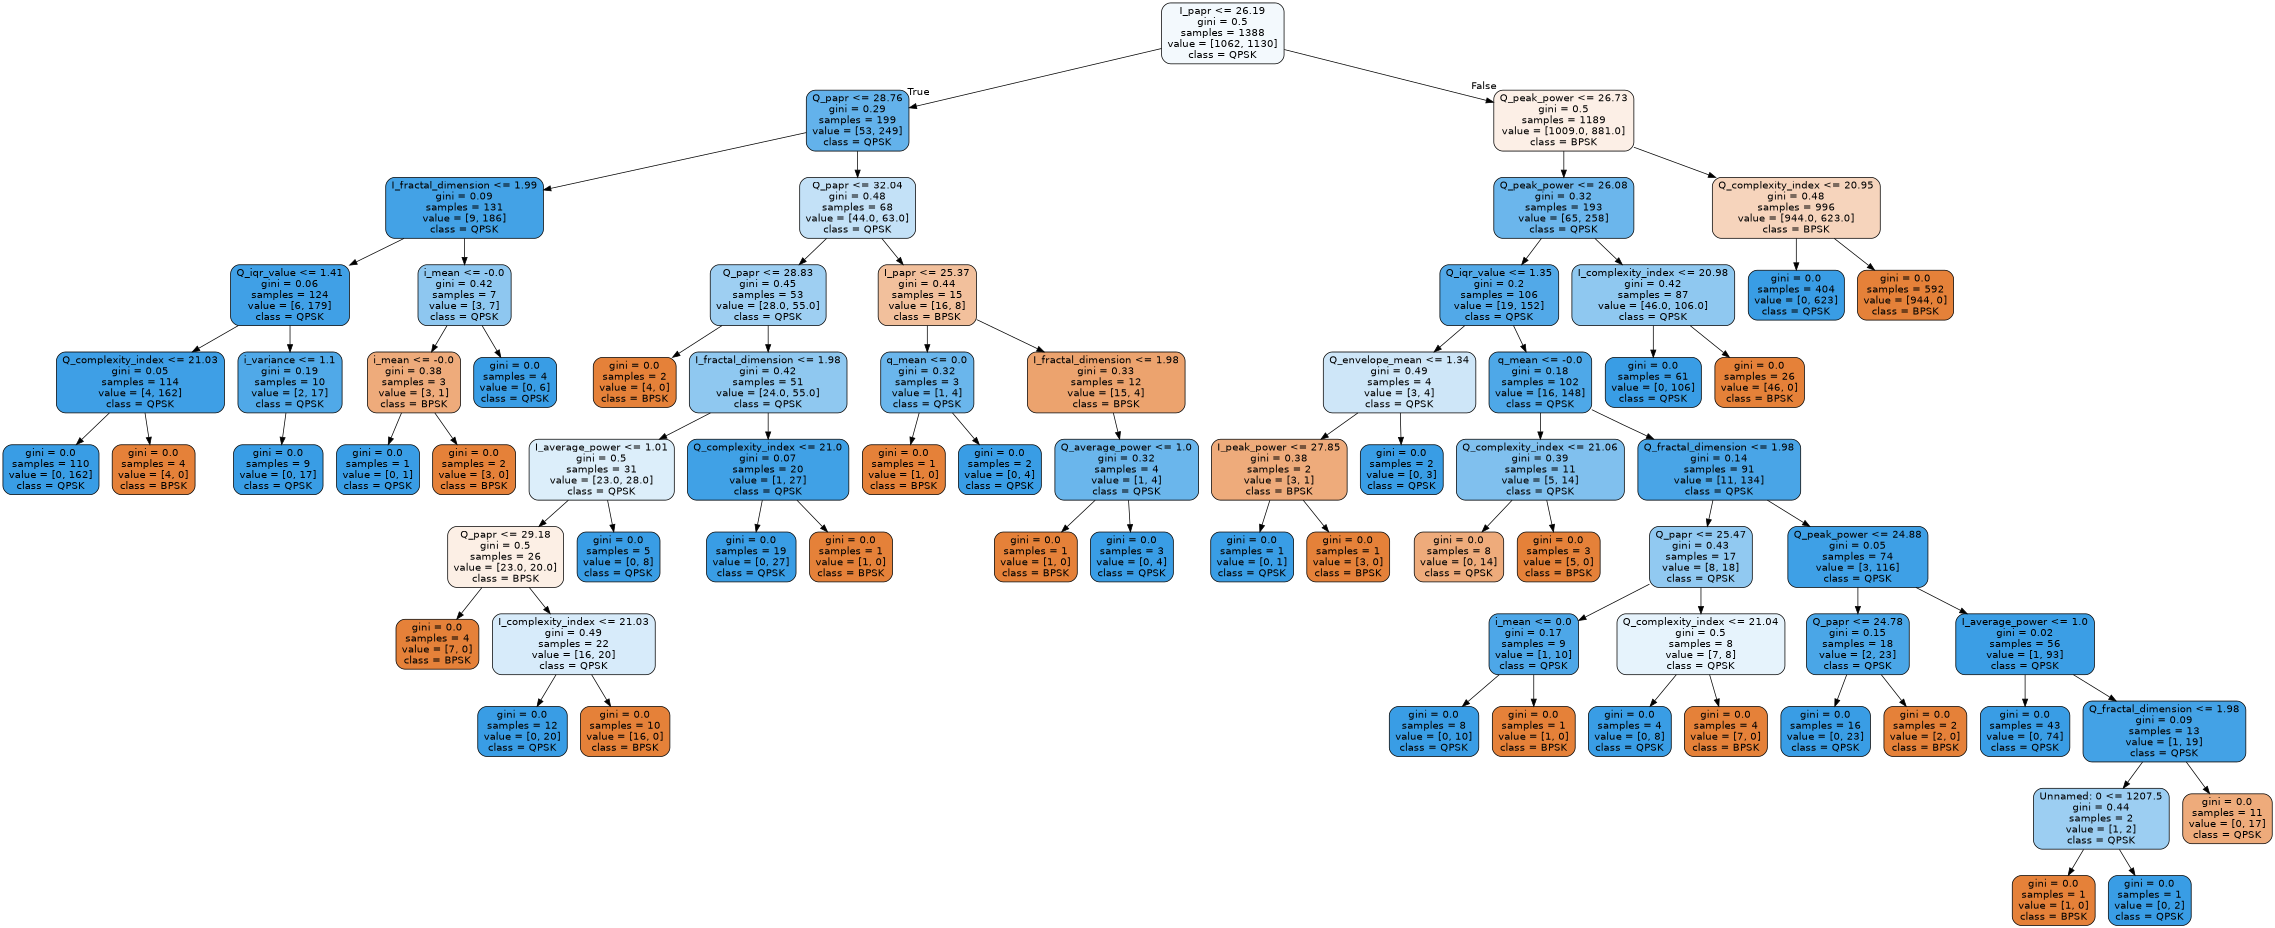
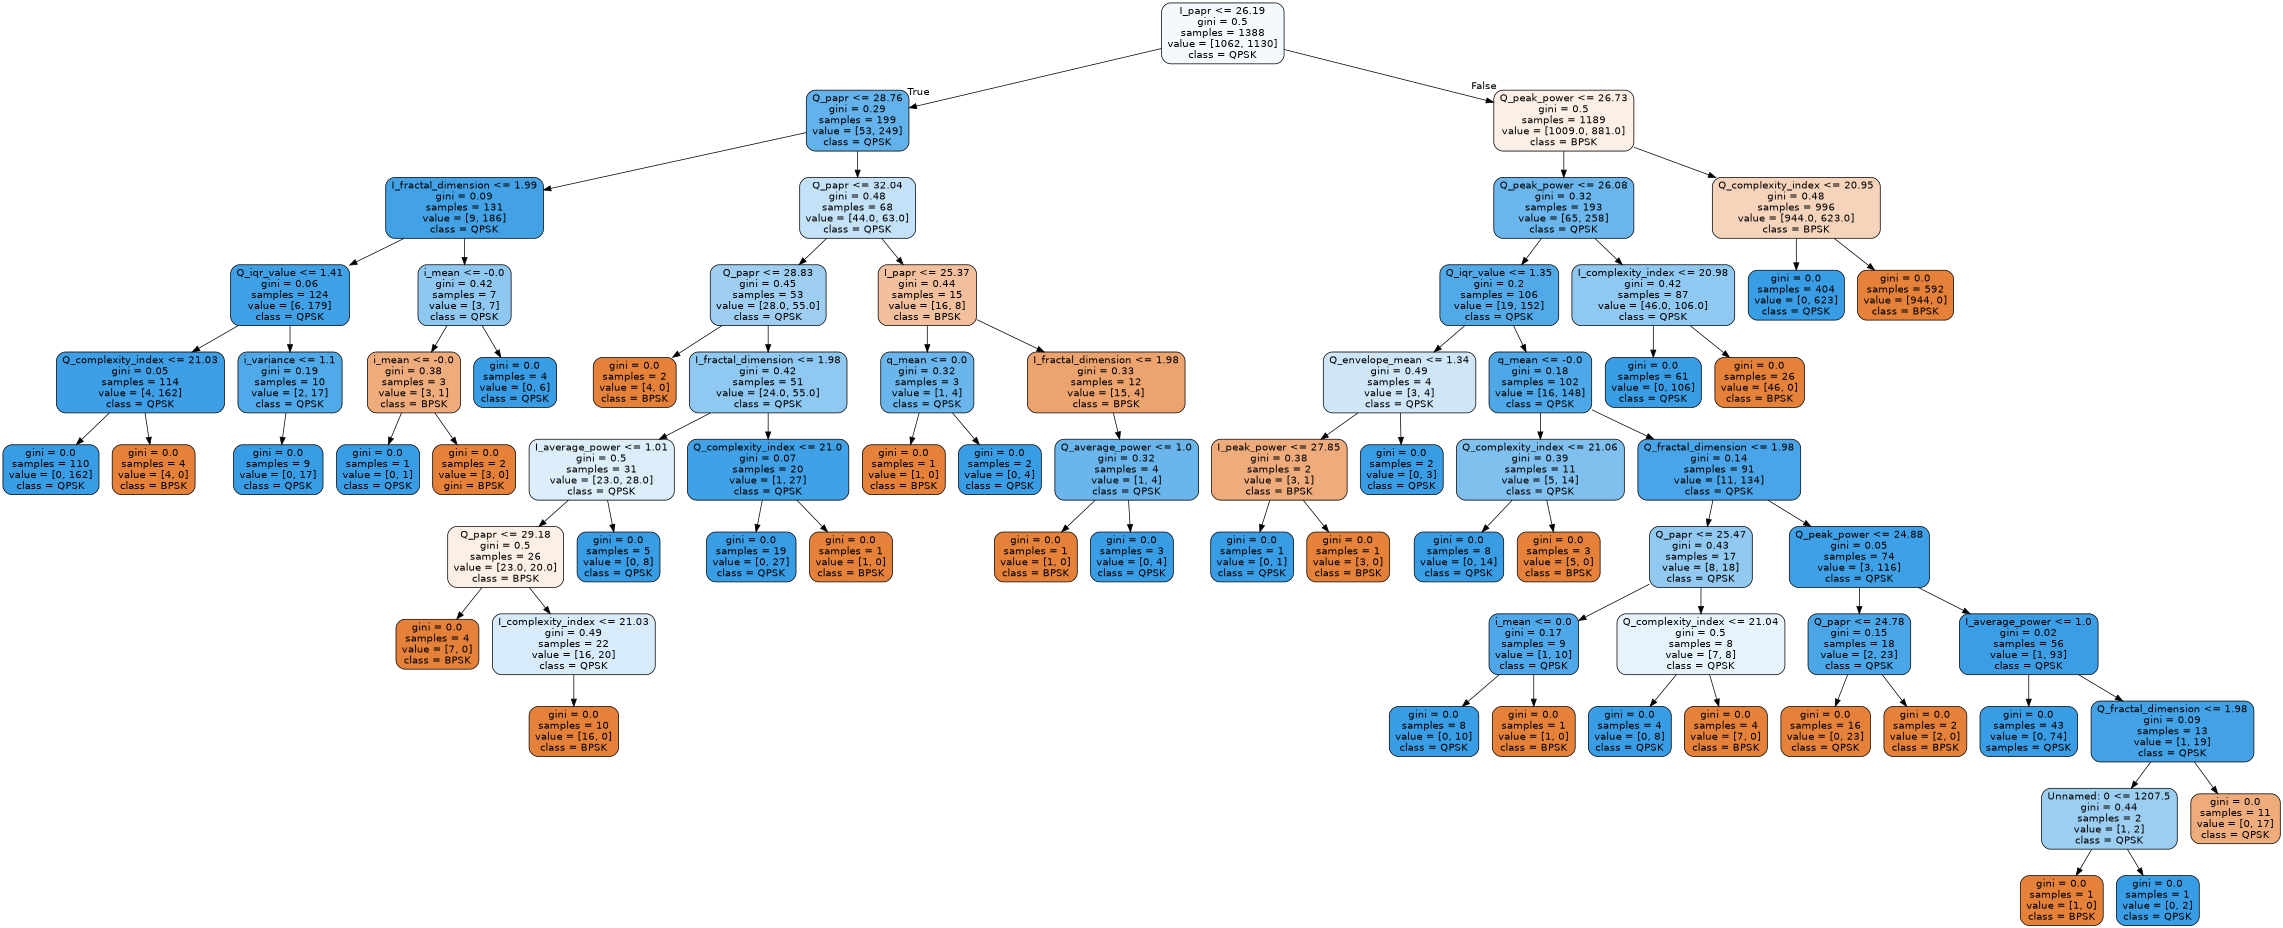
(474, 470) -> (474, 470)
(1459, 557) -> (1459, 557)
(522, 732) -> none
(1826, 732) -> (1826, 732)
(2025, 732) -> (2029, 732)
